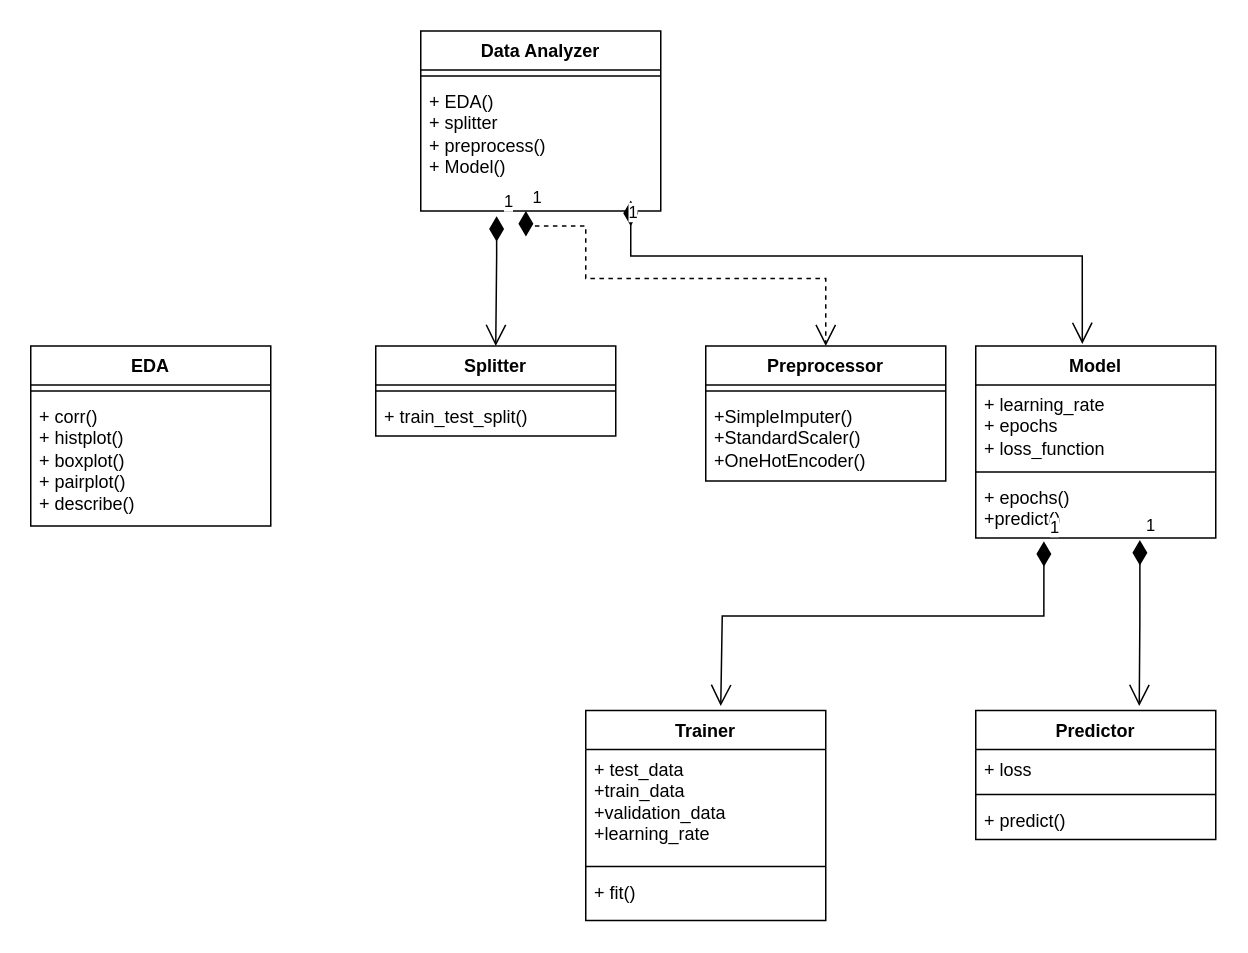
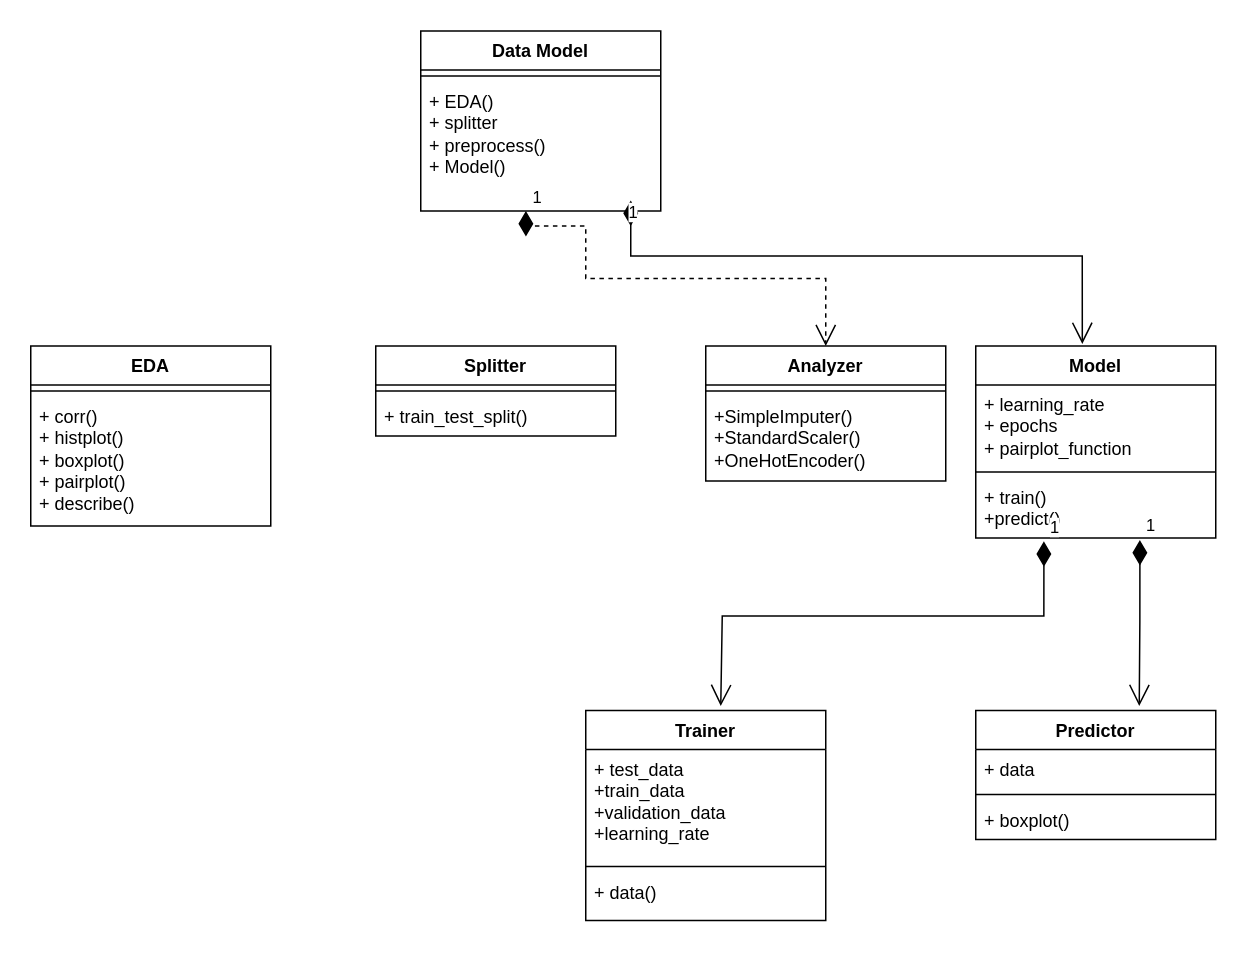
(541, 52) -> (541, 52)
(496, 291) -> none
(826, 367) -> (826, 367)
(1053, 428) -> (1071, 428)
(1033, 510) -> (1033, 510)
(1010, 771) -> (1013, 771)
(1036, 822) -> (1036, 822)
(625, 894) -> (633, 894)
